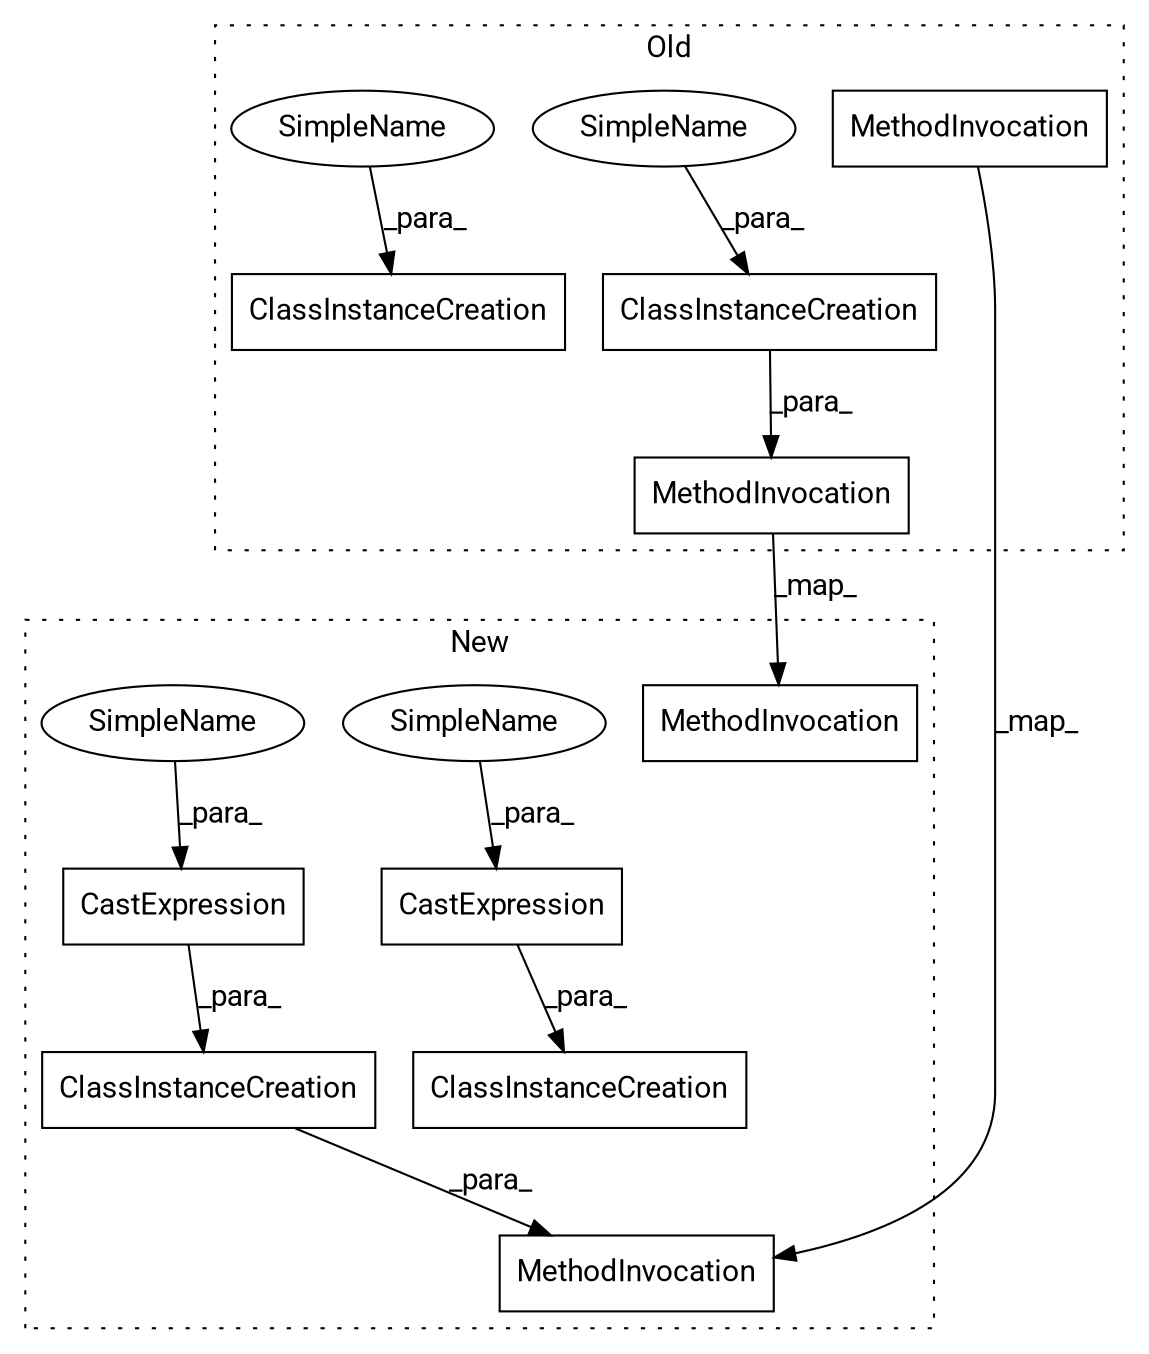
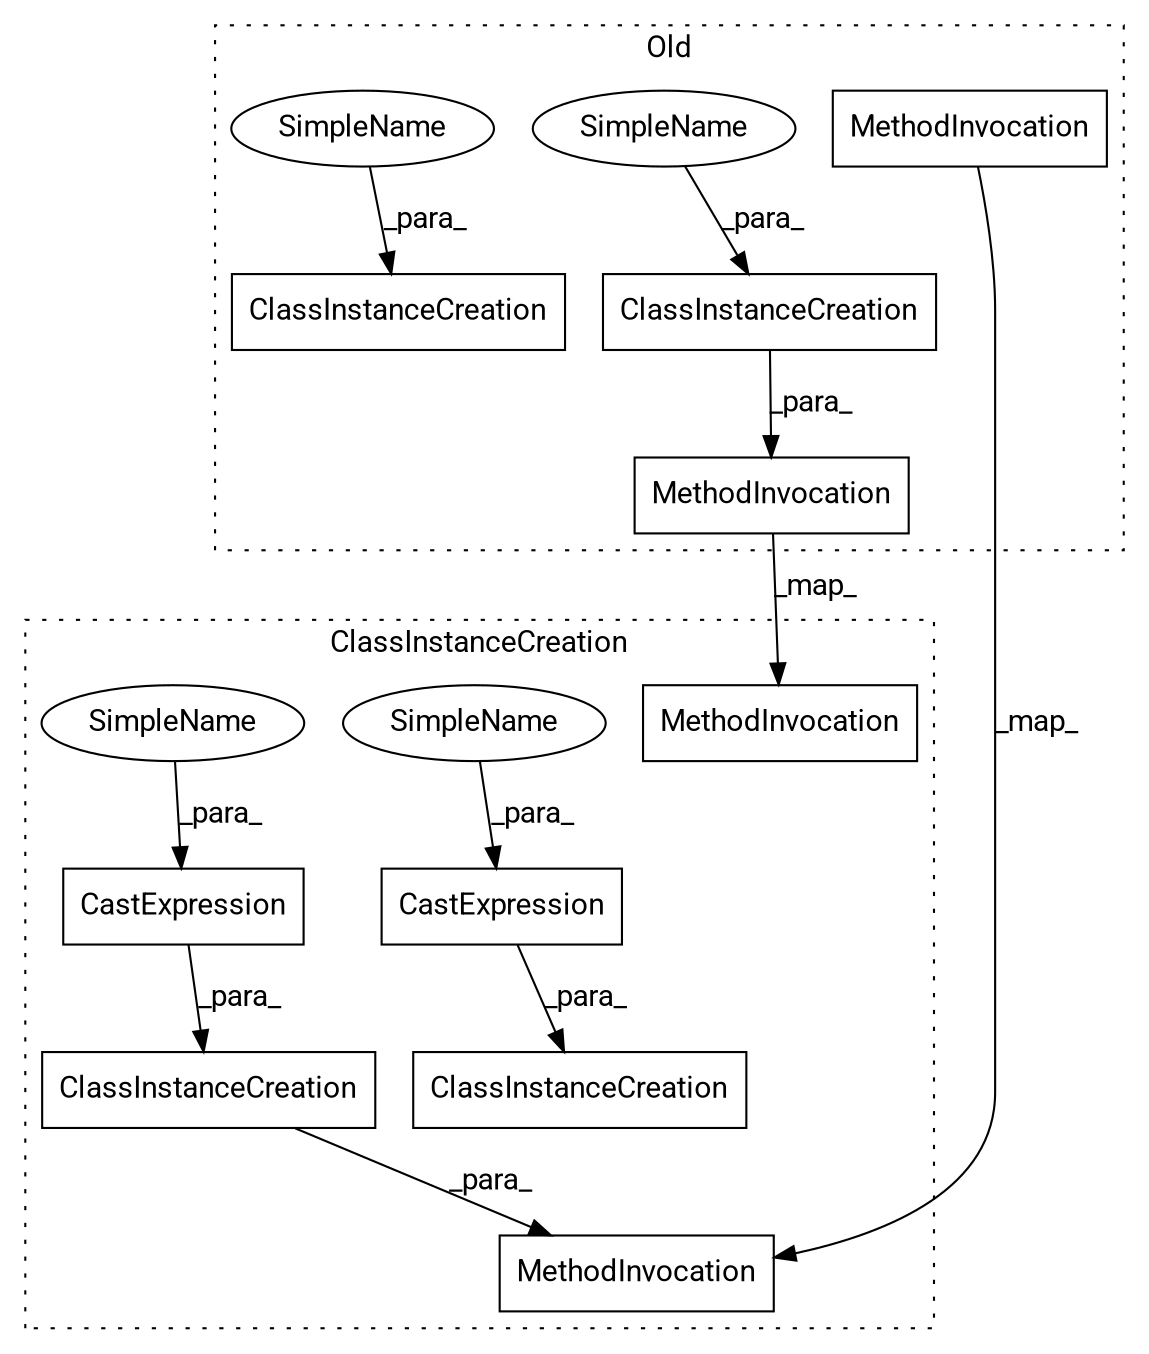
(480, 644) -> (480, 644)
